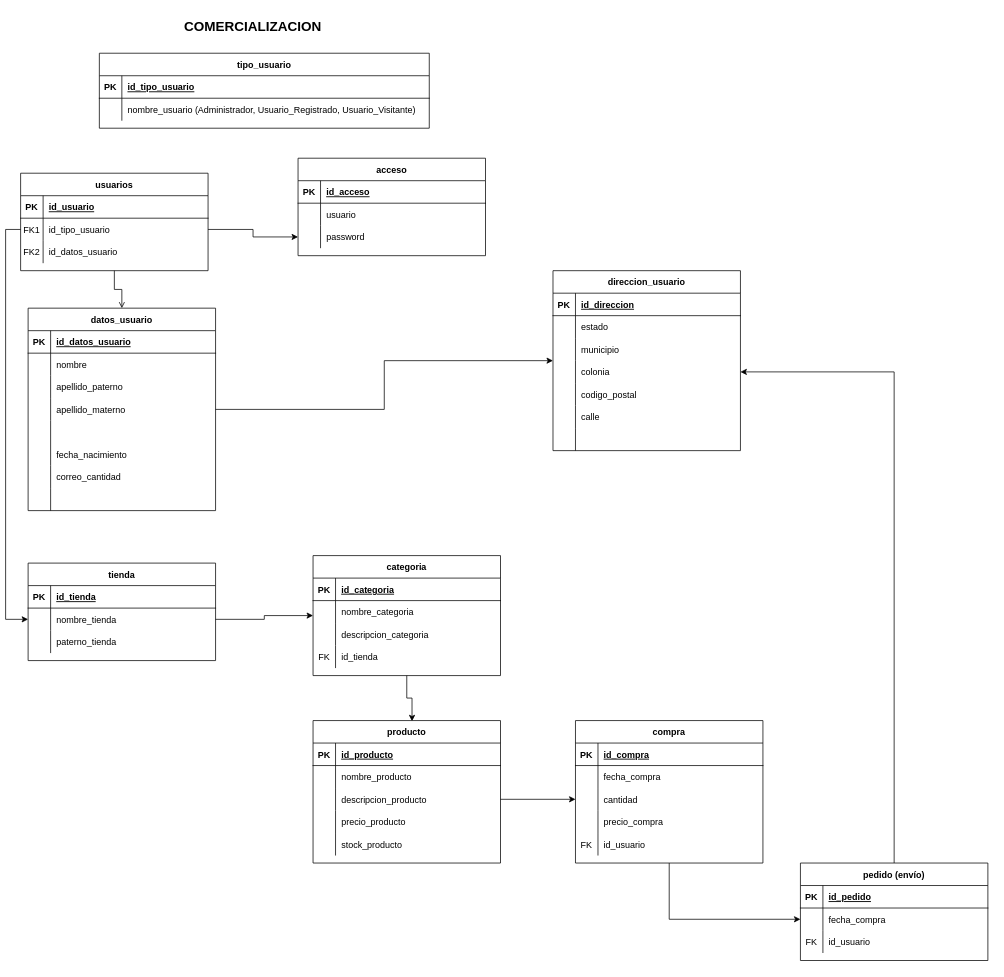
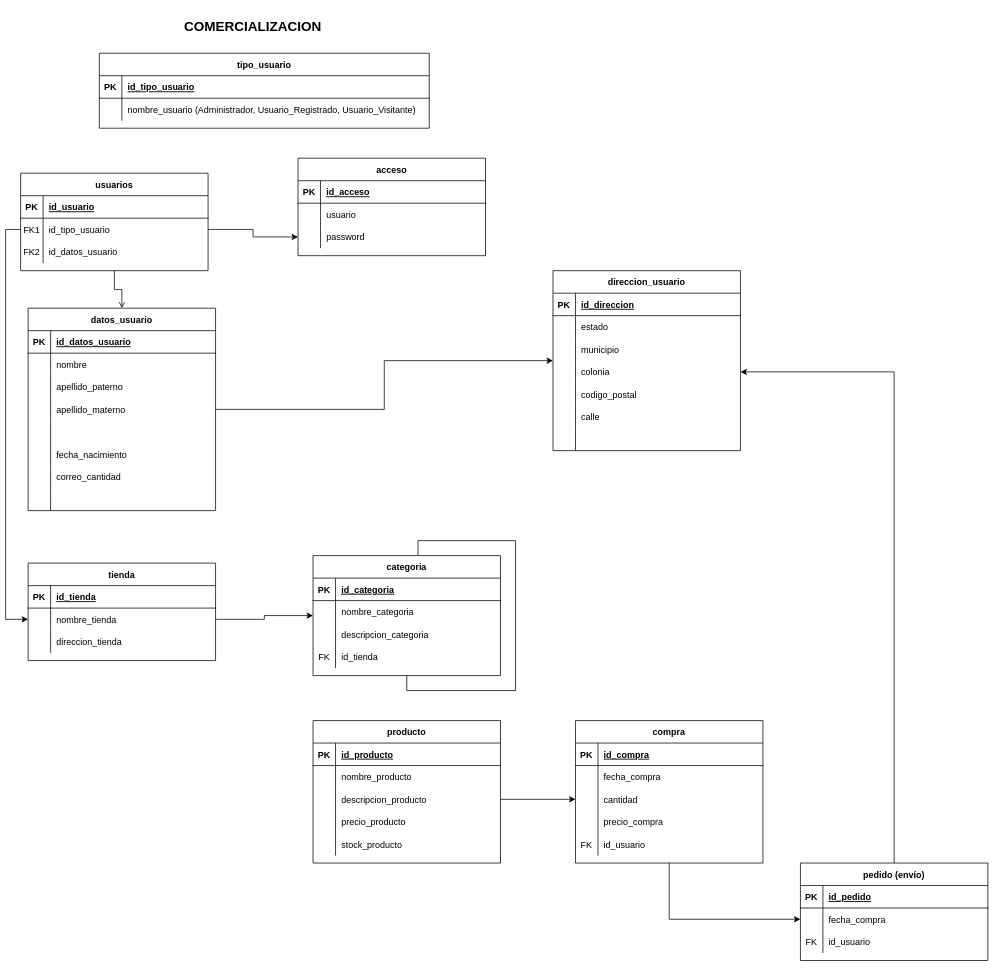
(90, 642) -> (93, 642)
(407, 696) -> (516, 614)
